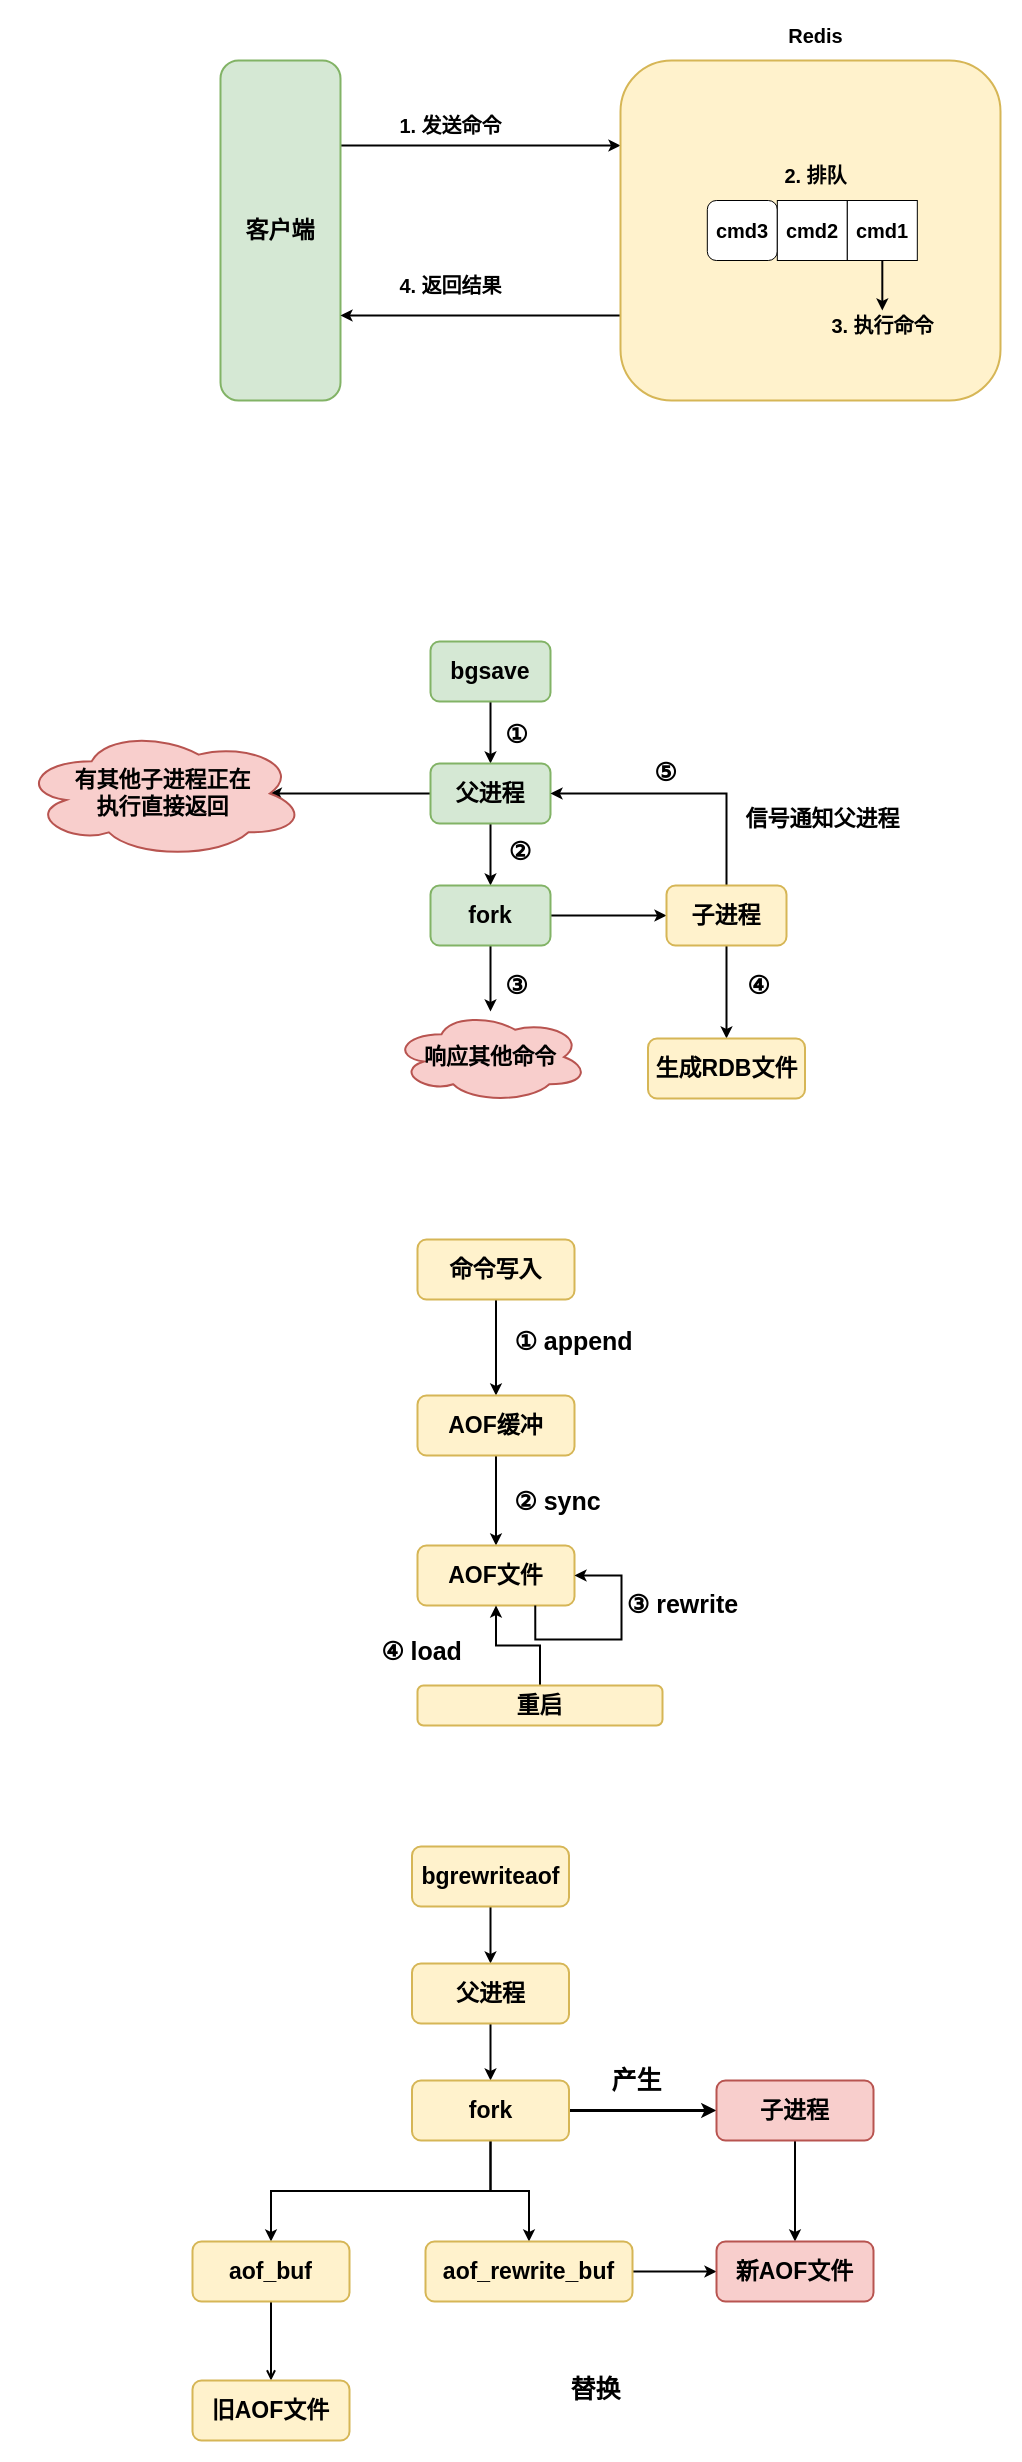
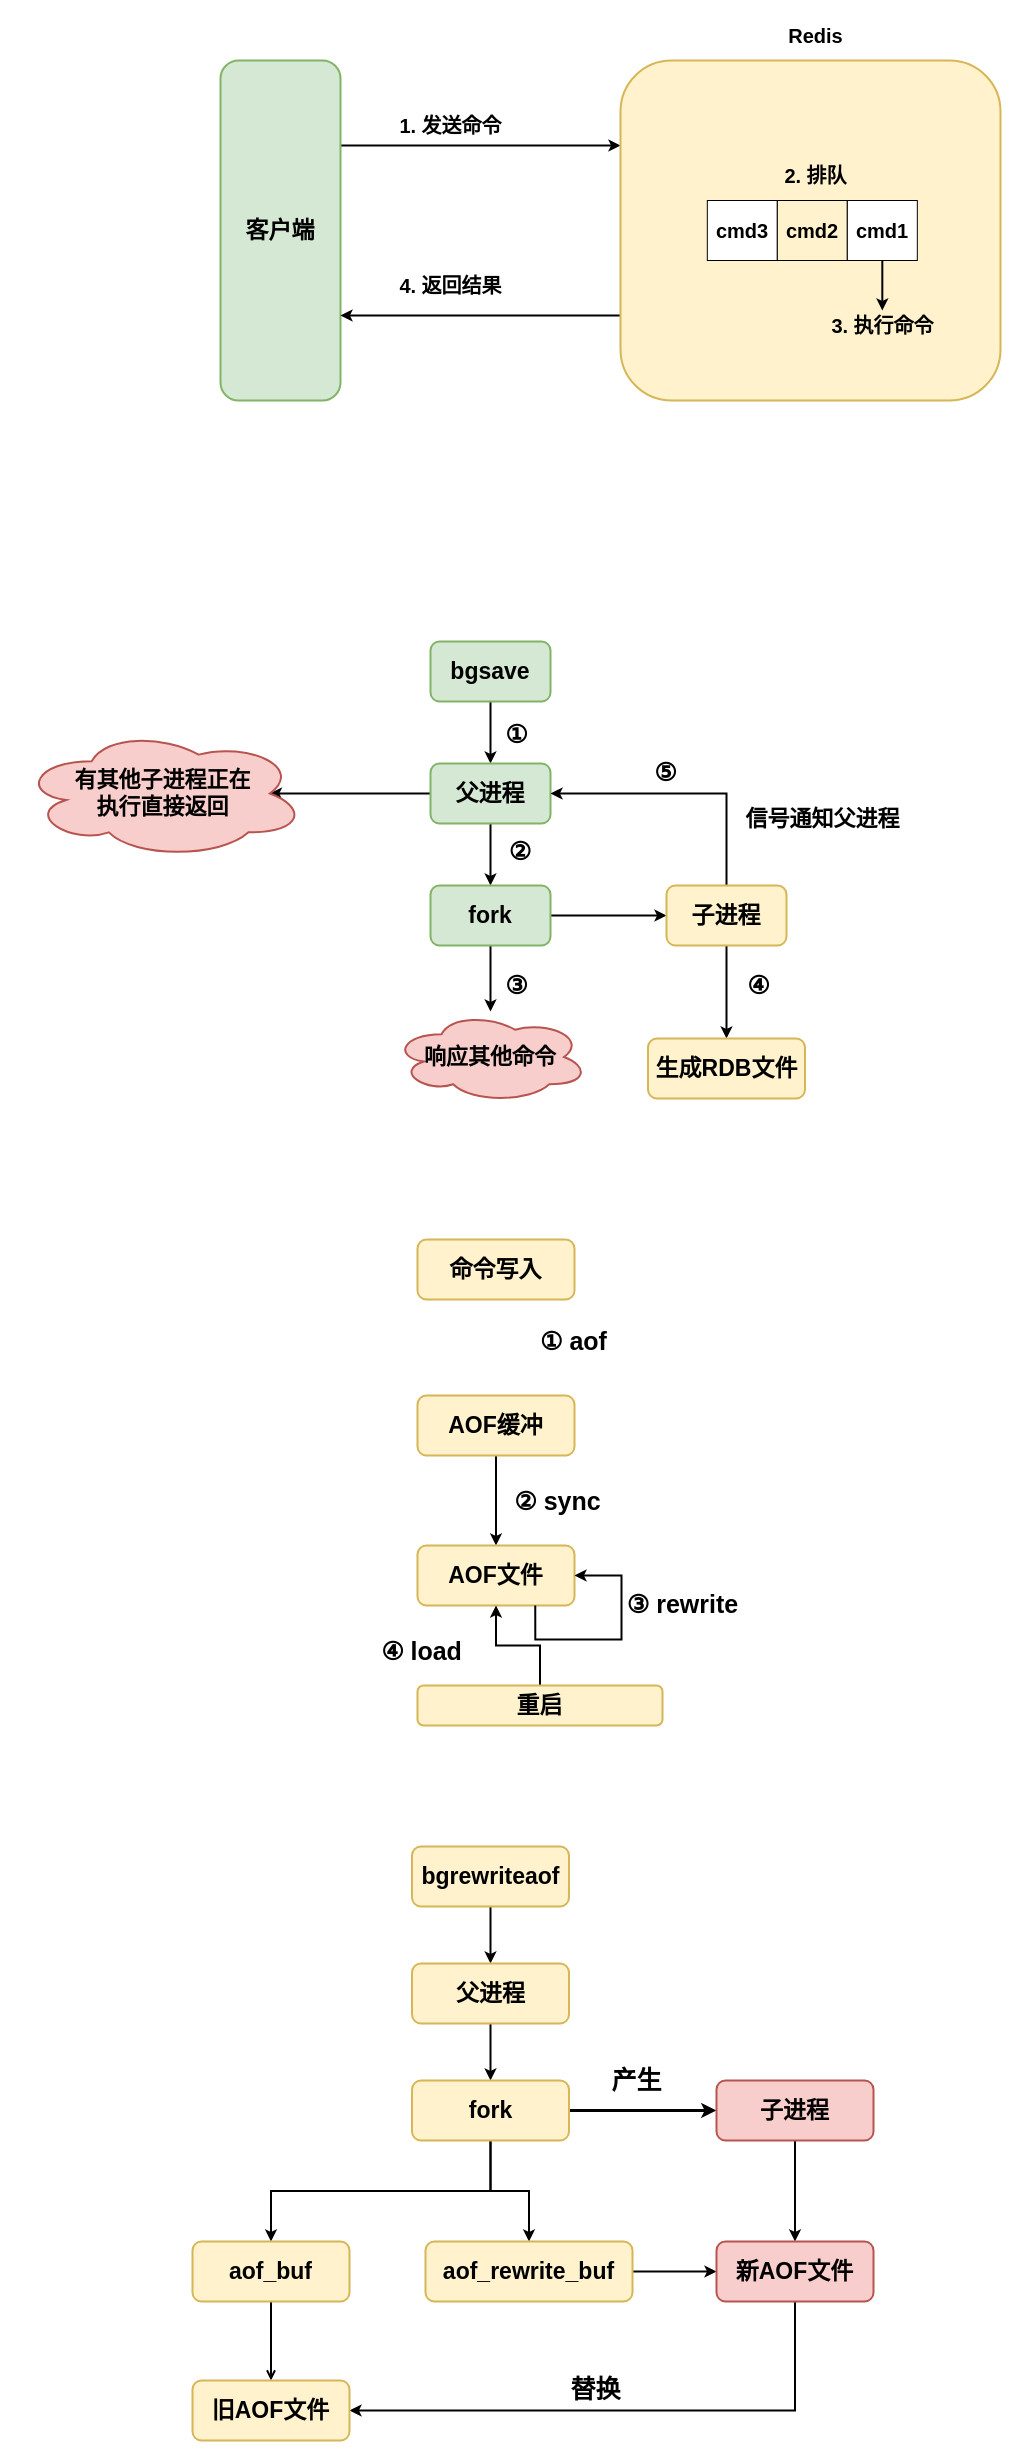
(742, 231) -> (742, 231)
(812, 231) -> (812, 231)
(574, 1341) -> (574, 1341)
(496, 1343) -> none
none -> (631, 2411)
